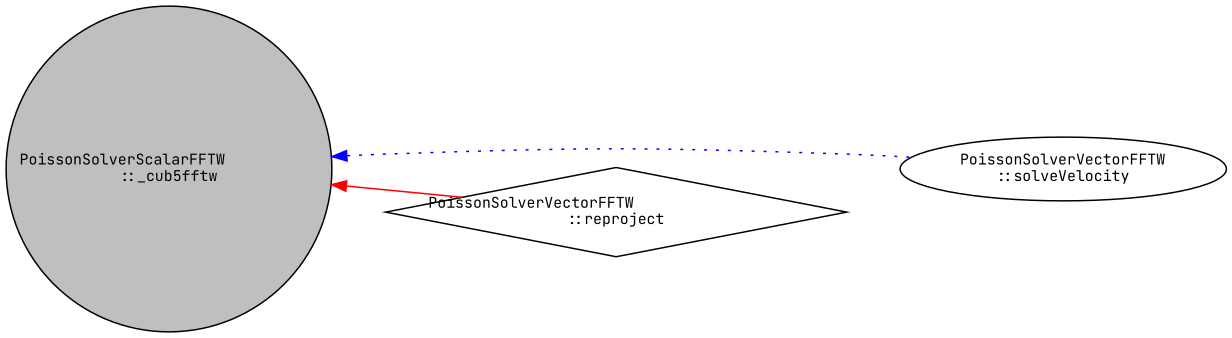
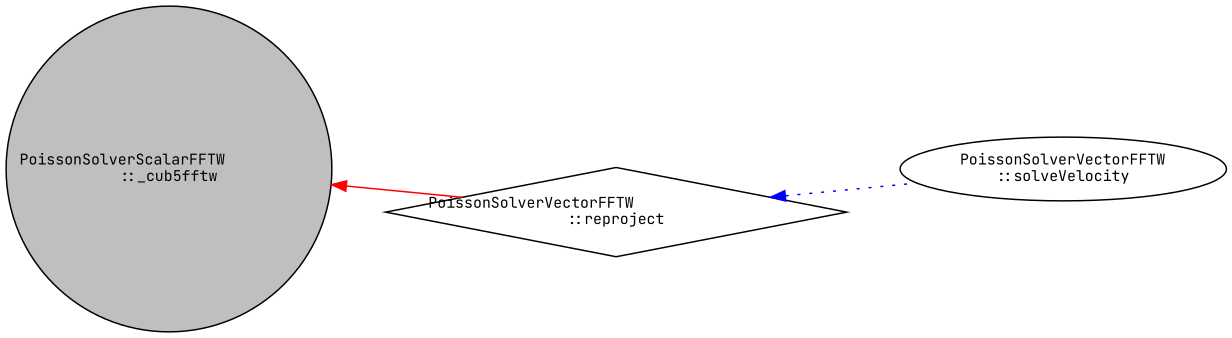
(629, 149) -> (851, 189)
